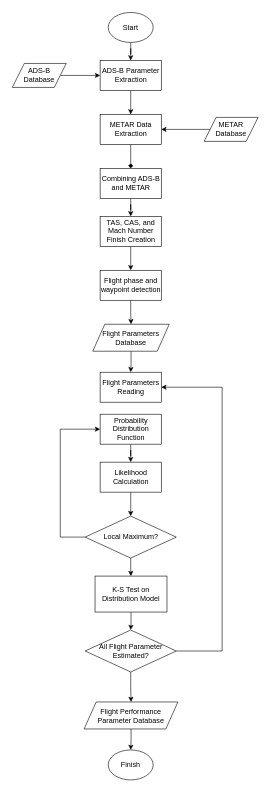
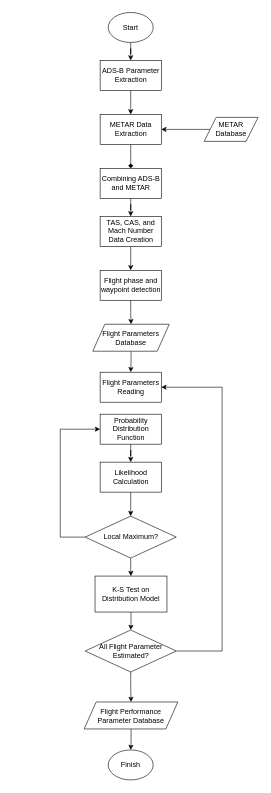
(39, 75) -> none
(78, 75) -> none
(131, 231) -> (131, 231)
